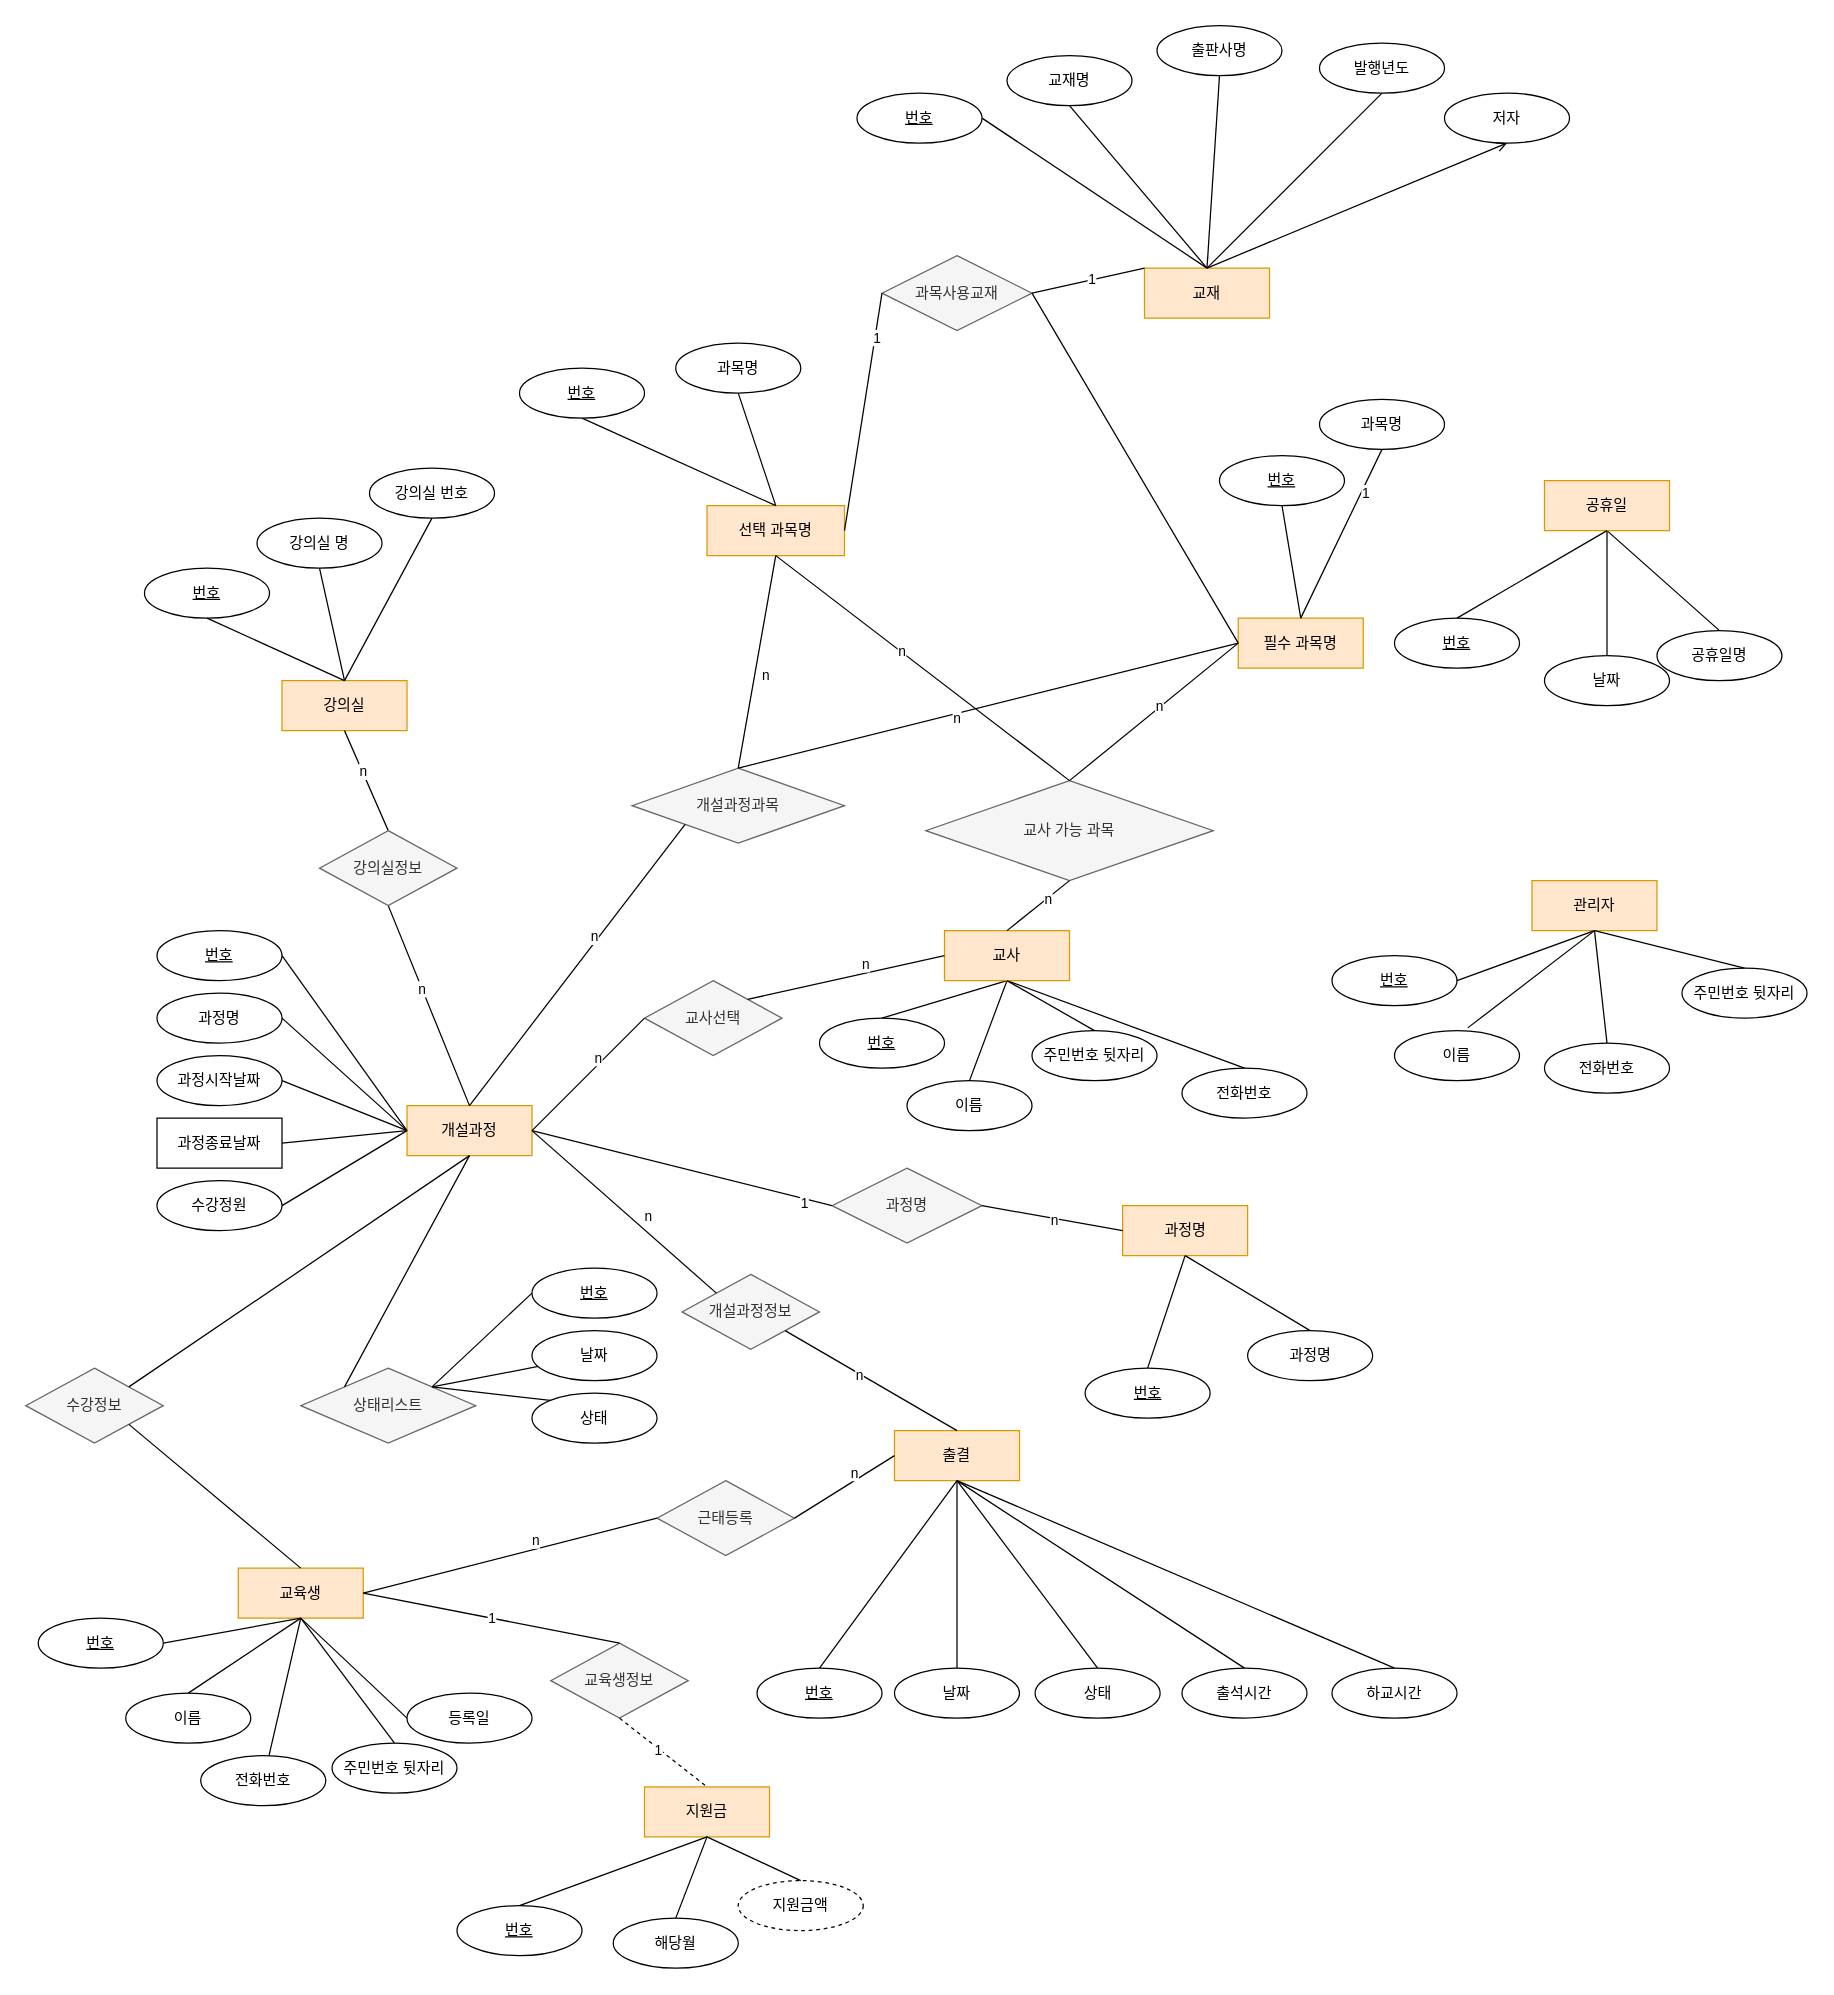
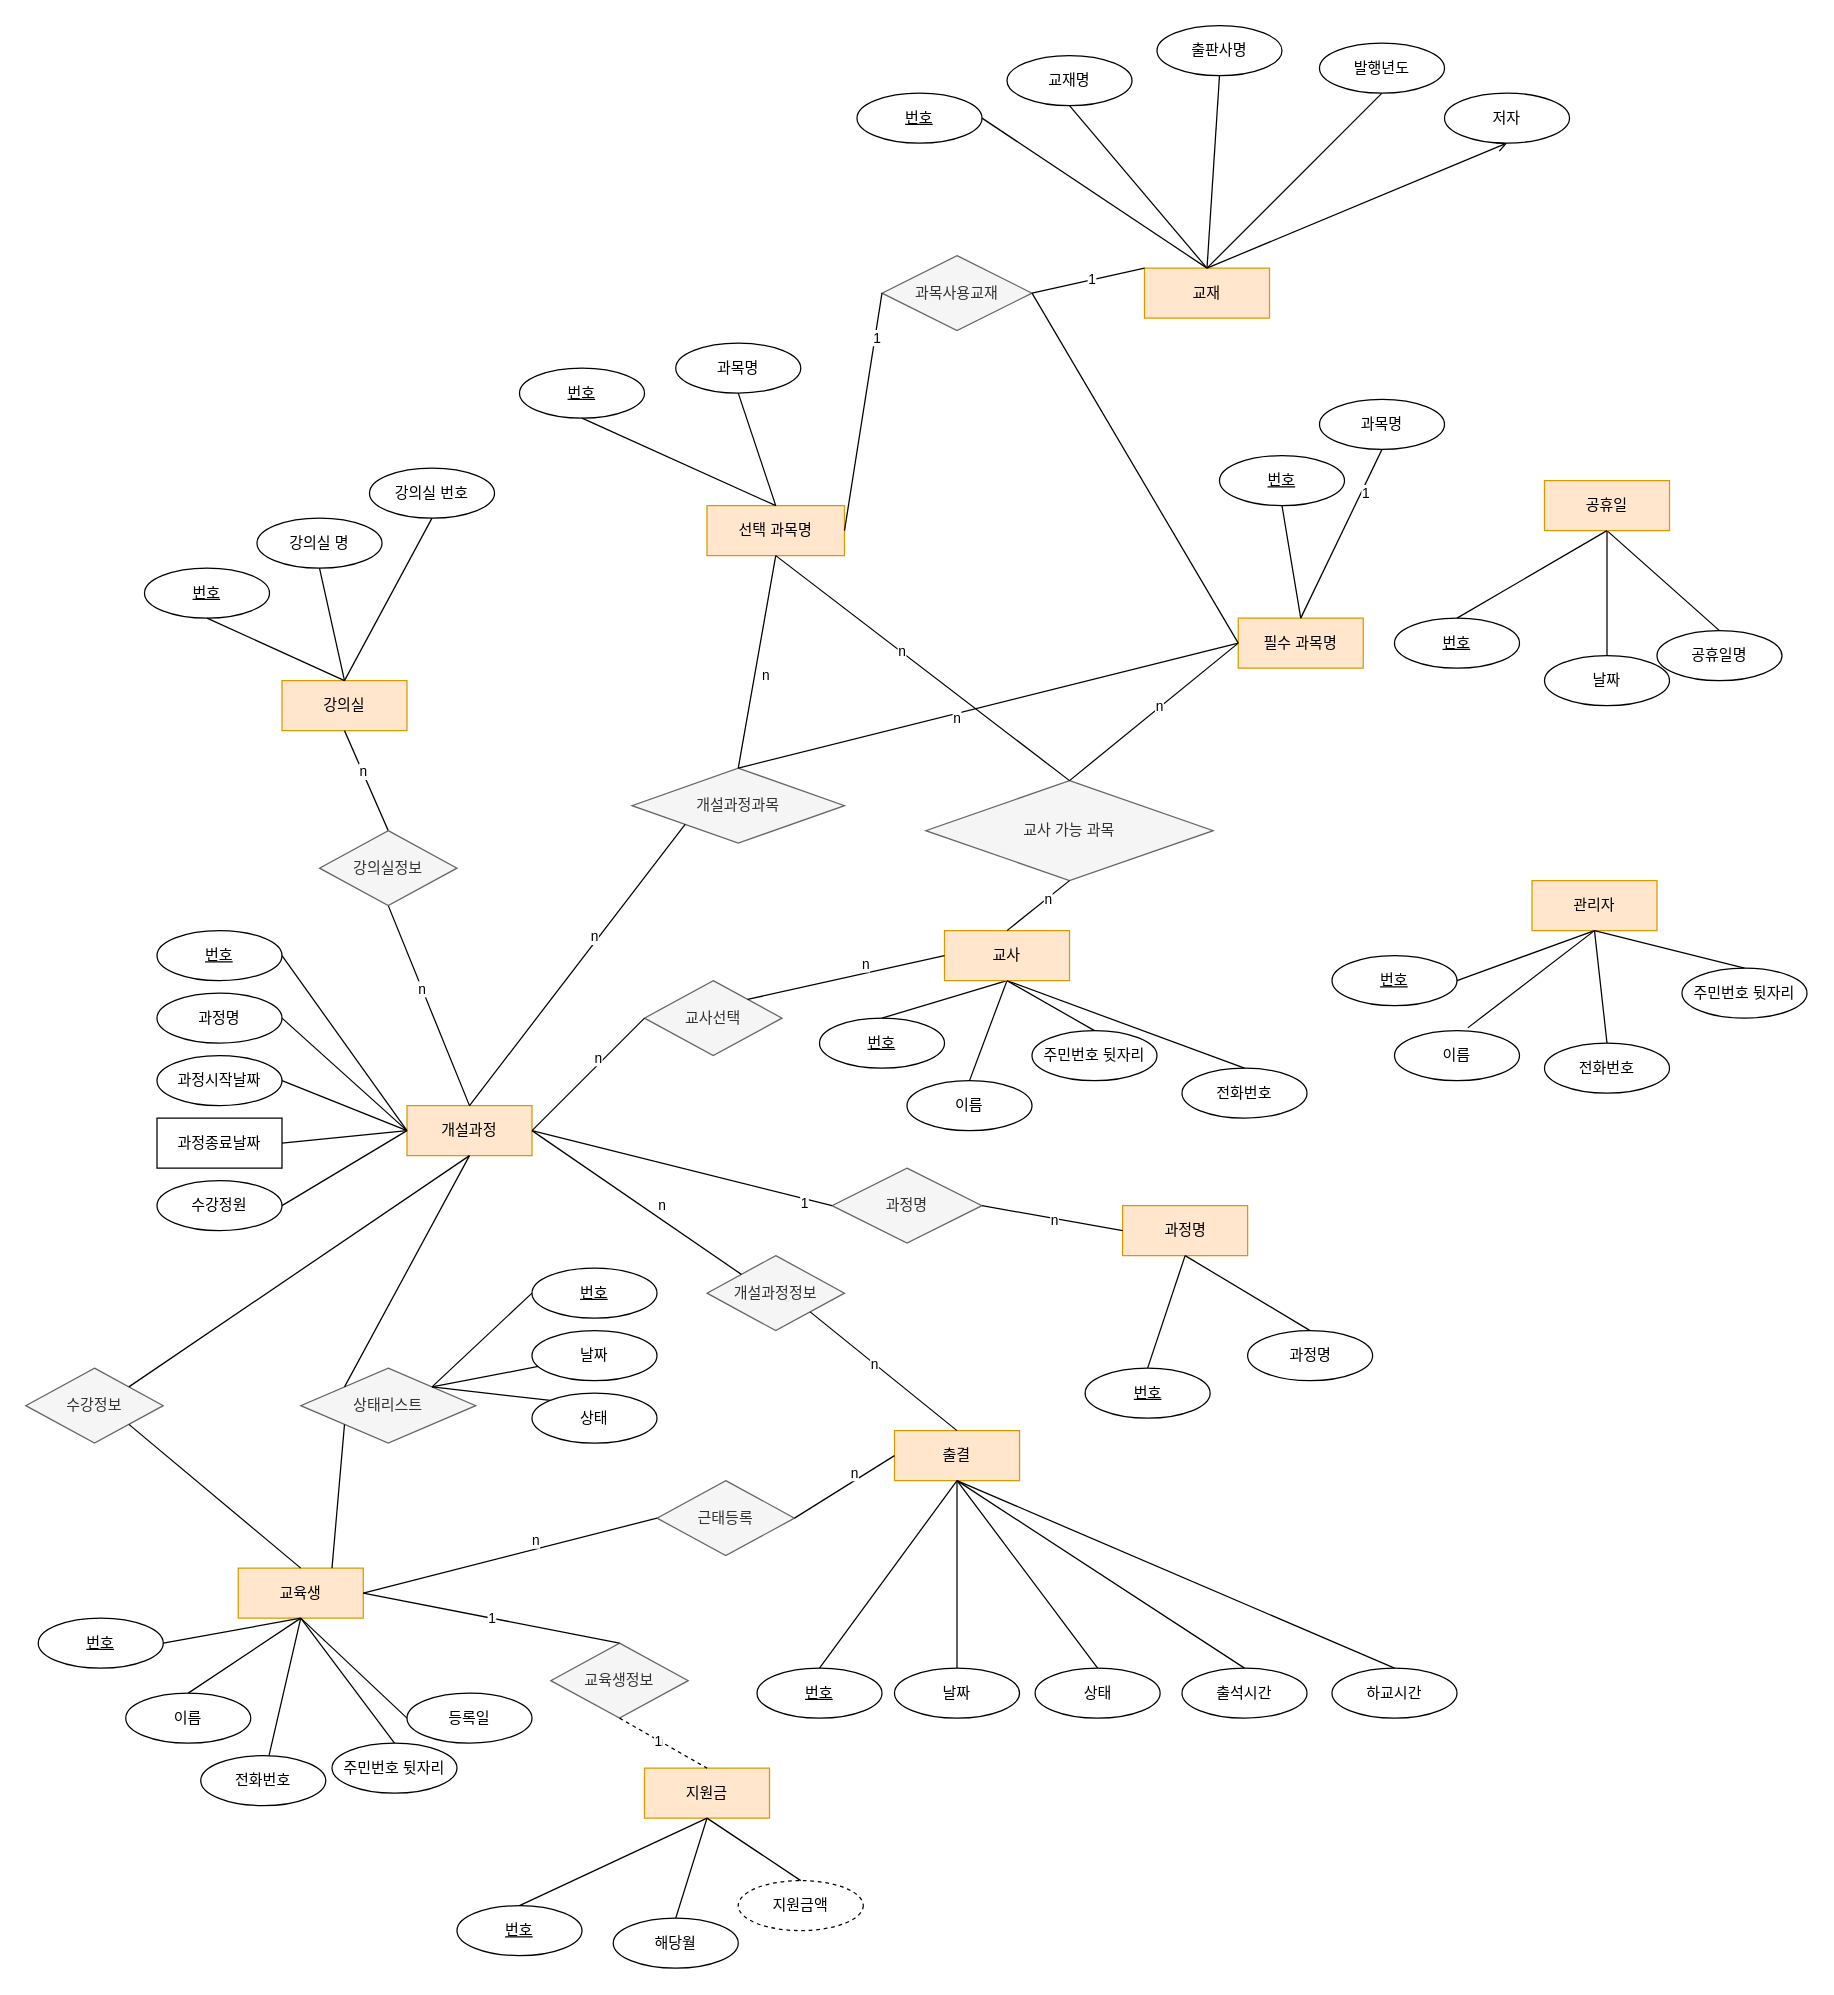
(751, 1312) -> (776, 1293)
none -> (338, 1496)
(707, 1812) -> (707, 1793)
